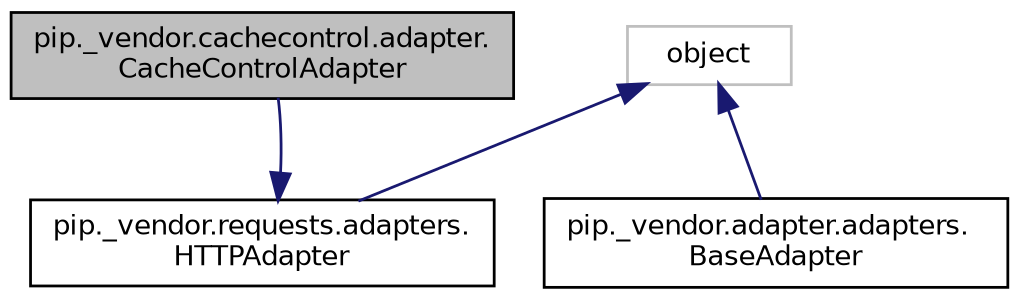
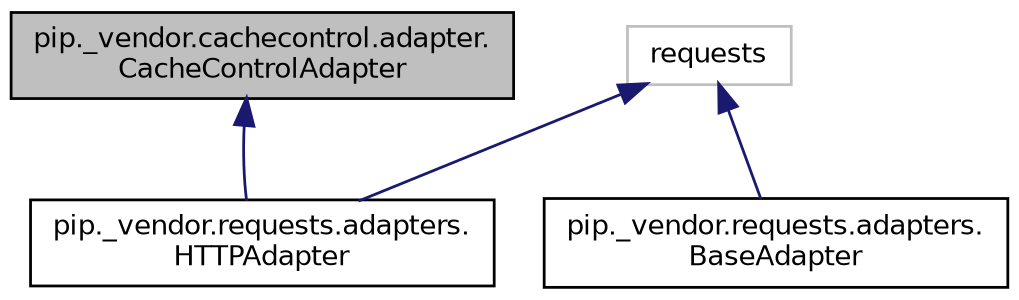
(709, 56) -> (709, 56)
(281, 135) -> (244, 163)
(776, 243) -> (776, 243)
